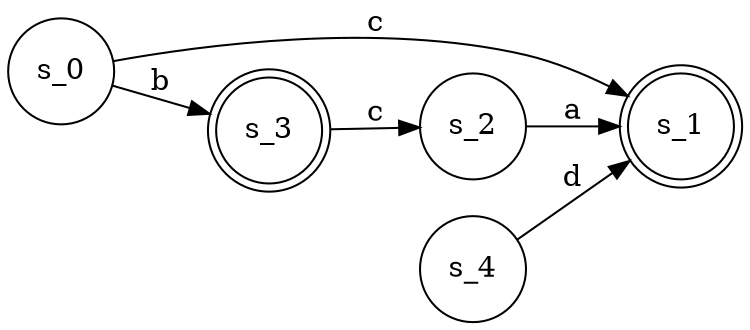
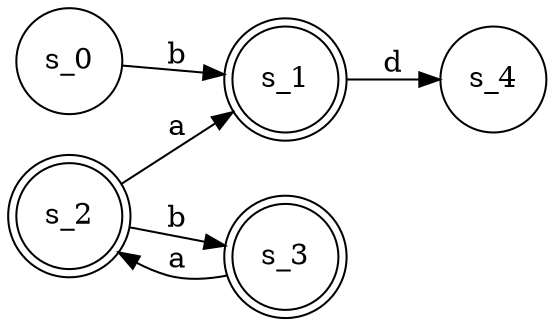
(375, 23) -> (177, 56)
(151, 97) -> (167, 235)
(375, 113) -> (177, 260)
(473, 126) -> (69, 216)
(565, 206) -> (383, 80)
